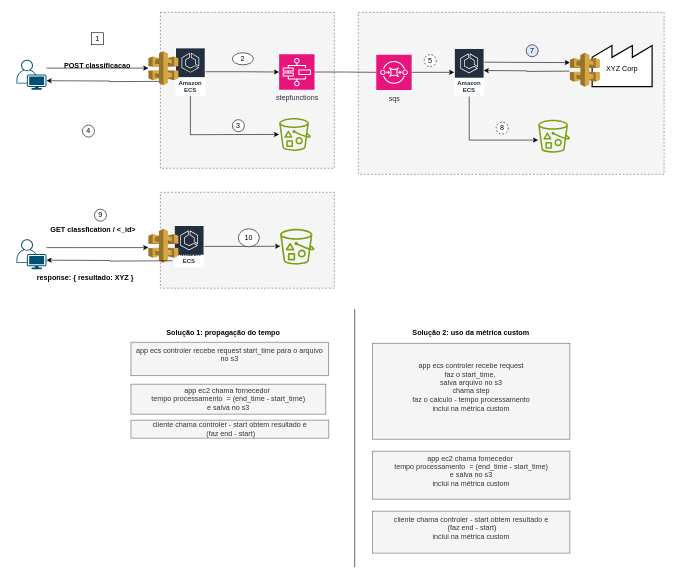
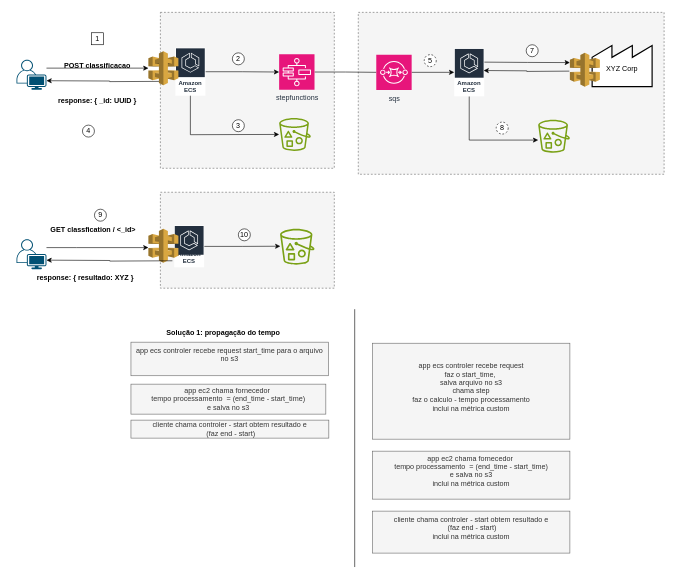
(533, 51) -> (533, 51)
(243, 59) -> (239, 59)
none -> (98, 101)
(249, 238) -> (245, 235)
(471, 333) -> none
